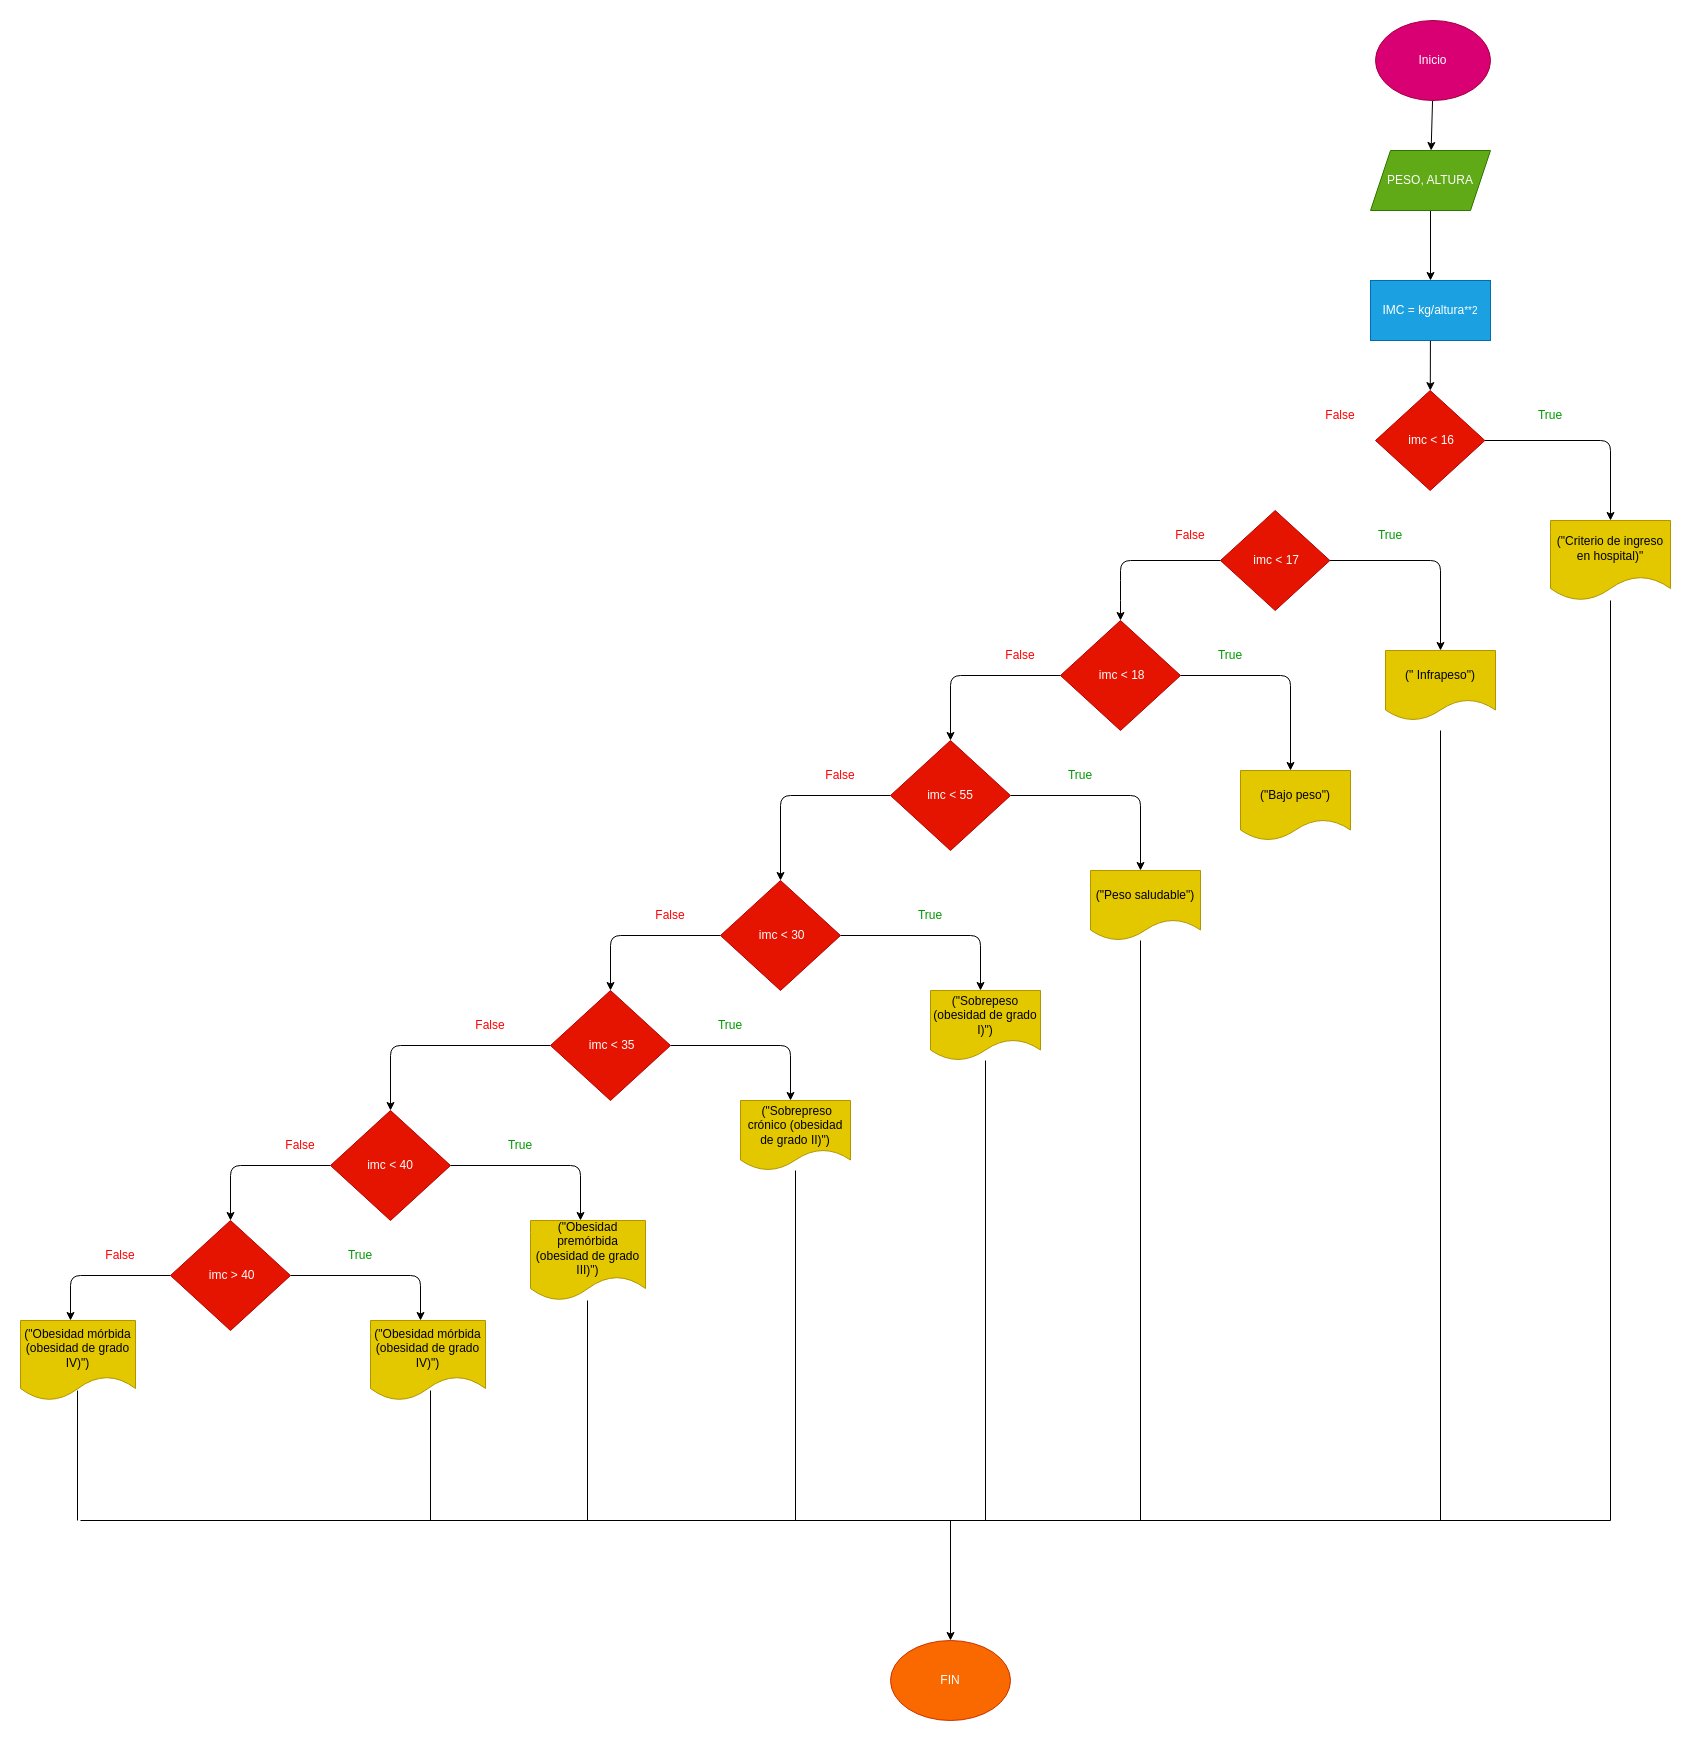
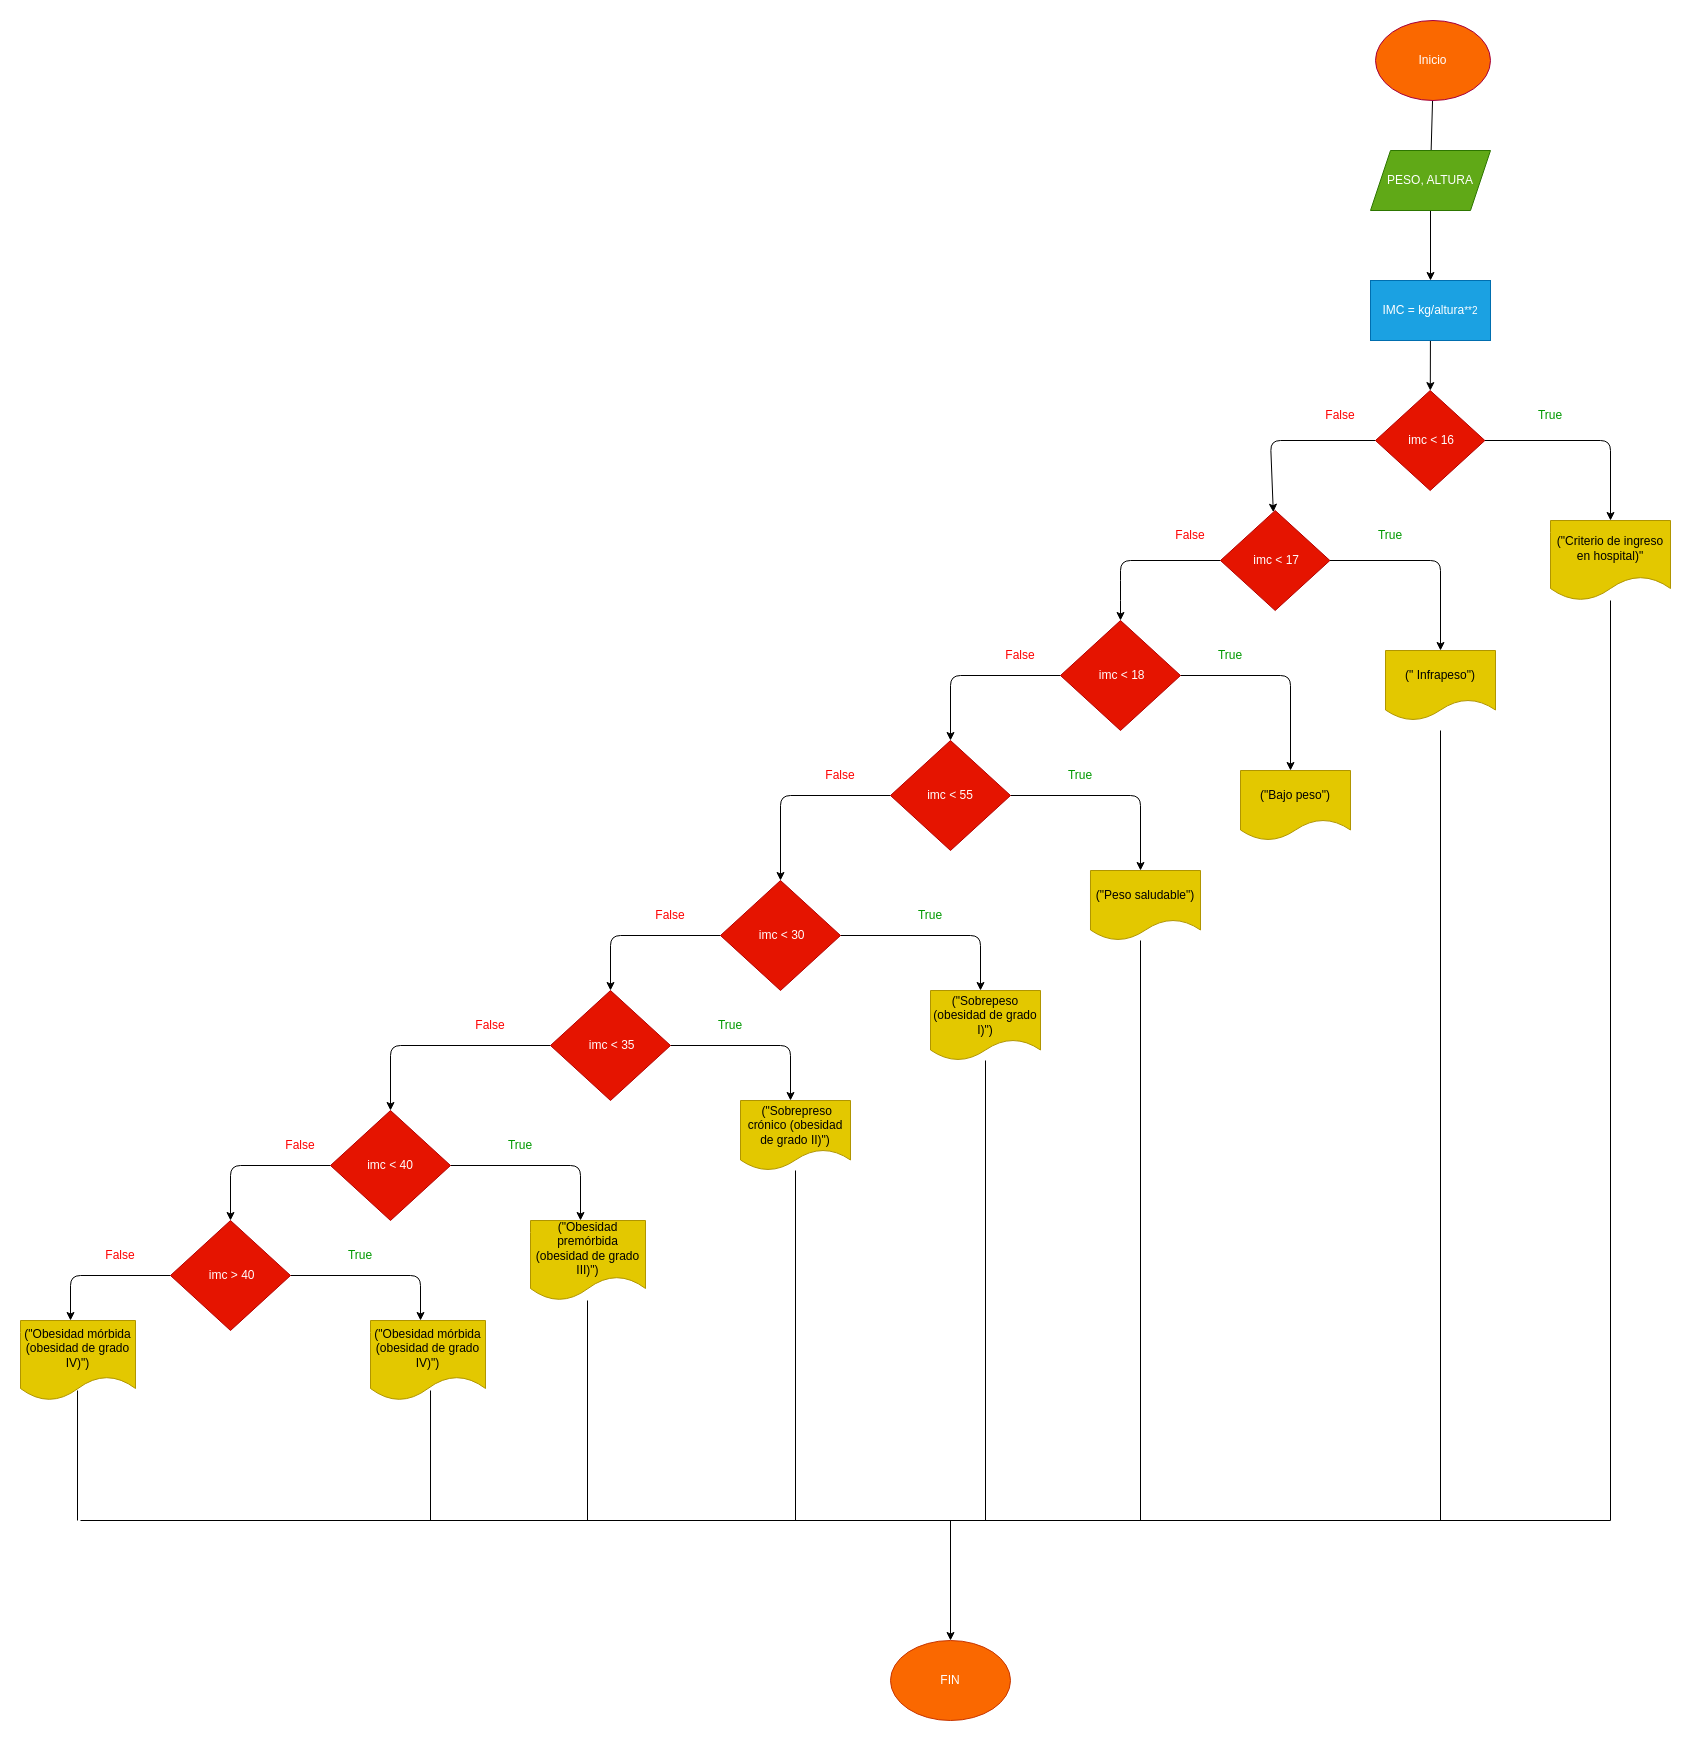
(1433, 61) -> (1433, 61)
(1431, 142) -> (1431, 146)
none -> (1296, 441)
